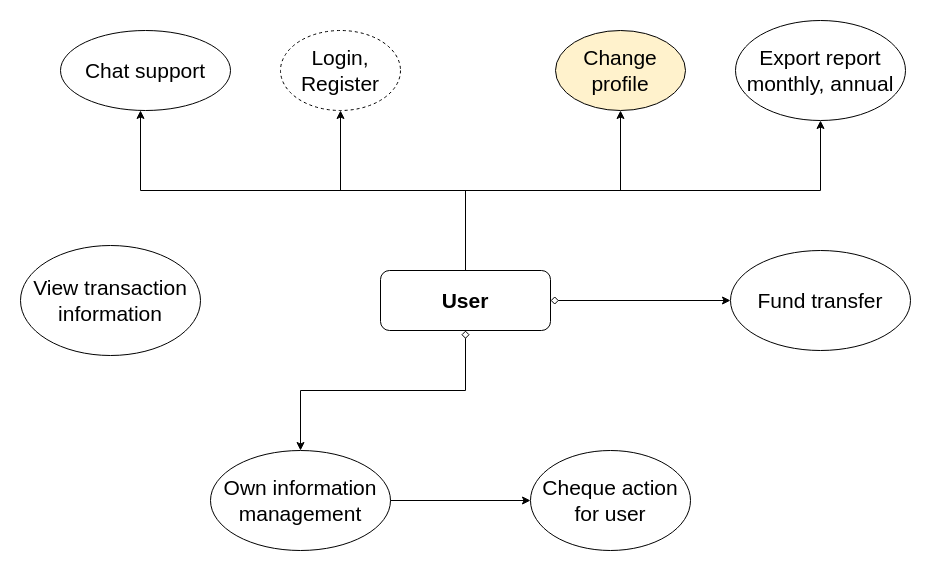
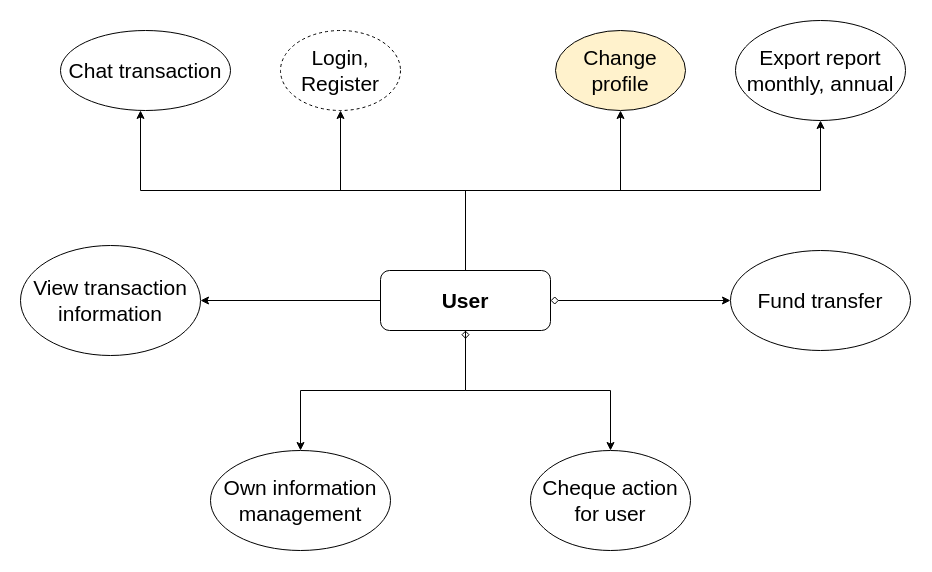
(146, 71) -> (146, 71)
none -> (293, 301)
(458, 501) -> (566, 391)
